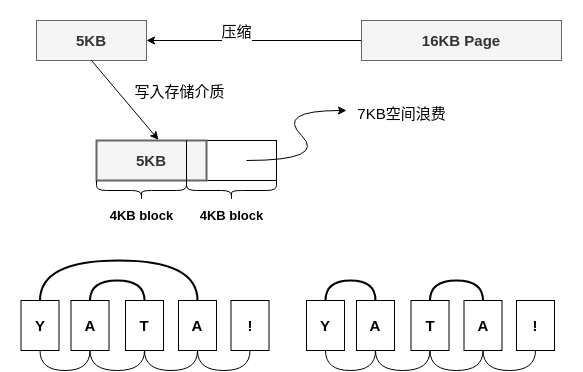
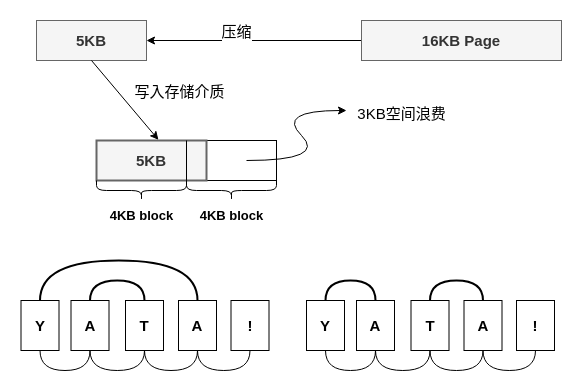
(402, 114) -> (402, 114)
